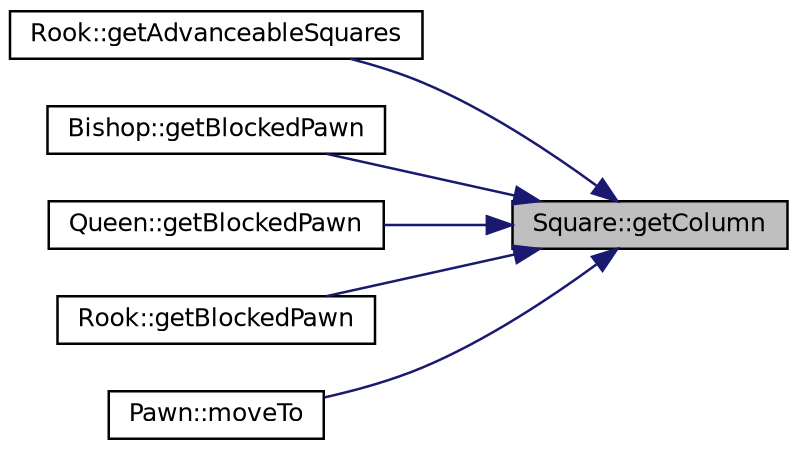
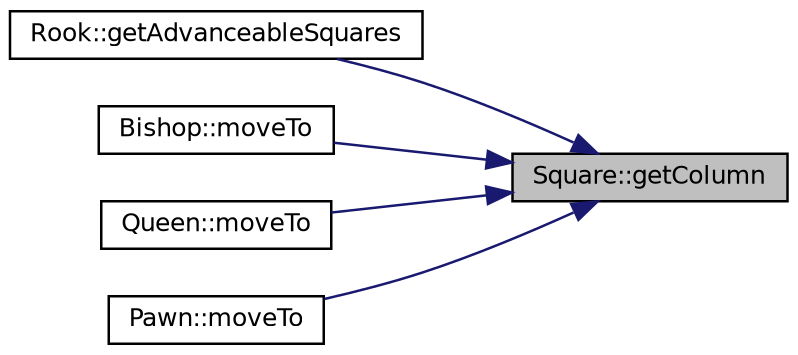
(216, 130) -> (216, 130)
(216, 225) -> (216, 225)
(216, 320) -> none
